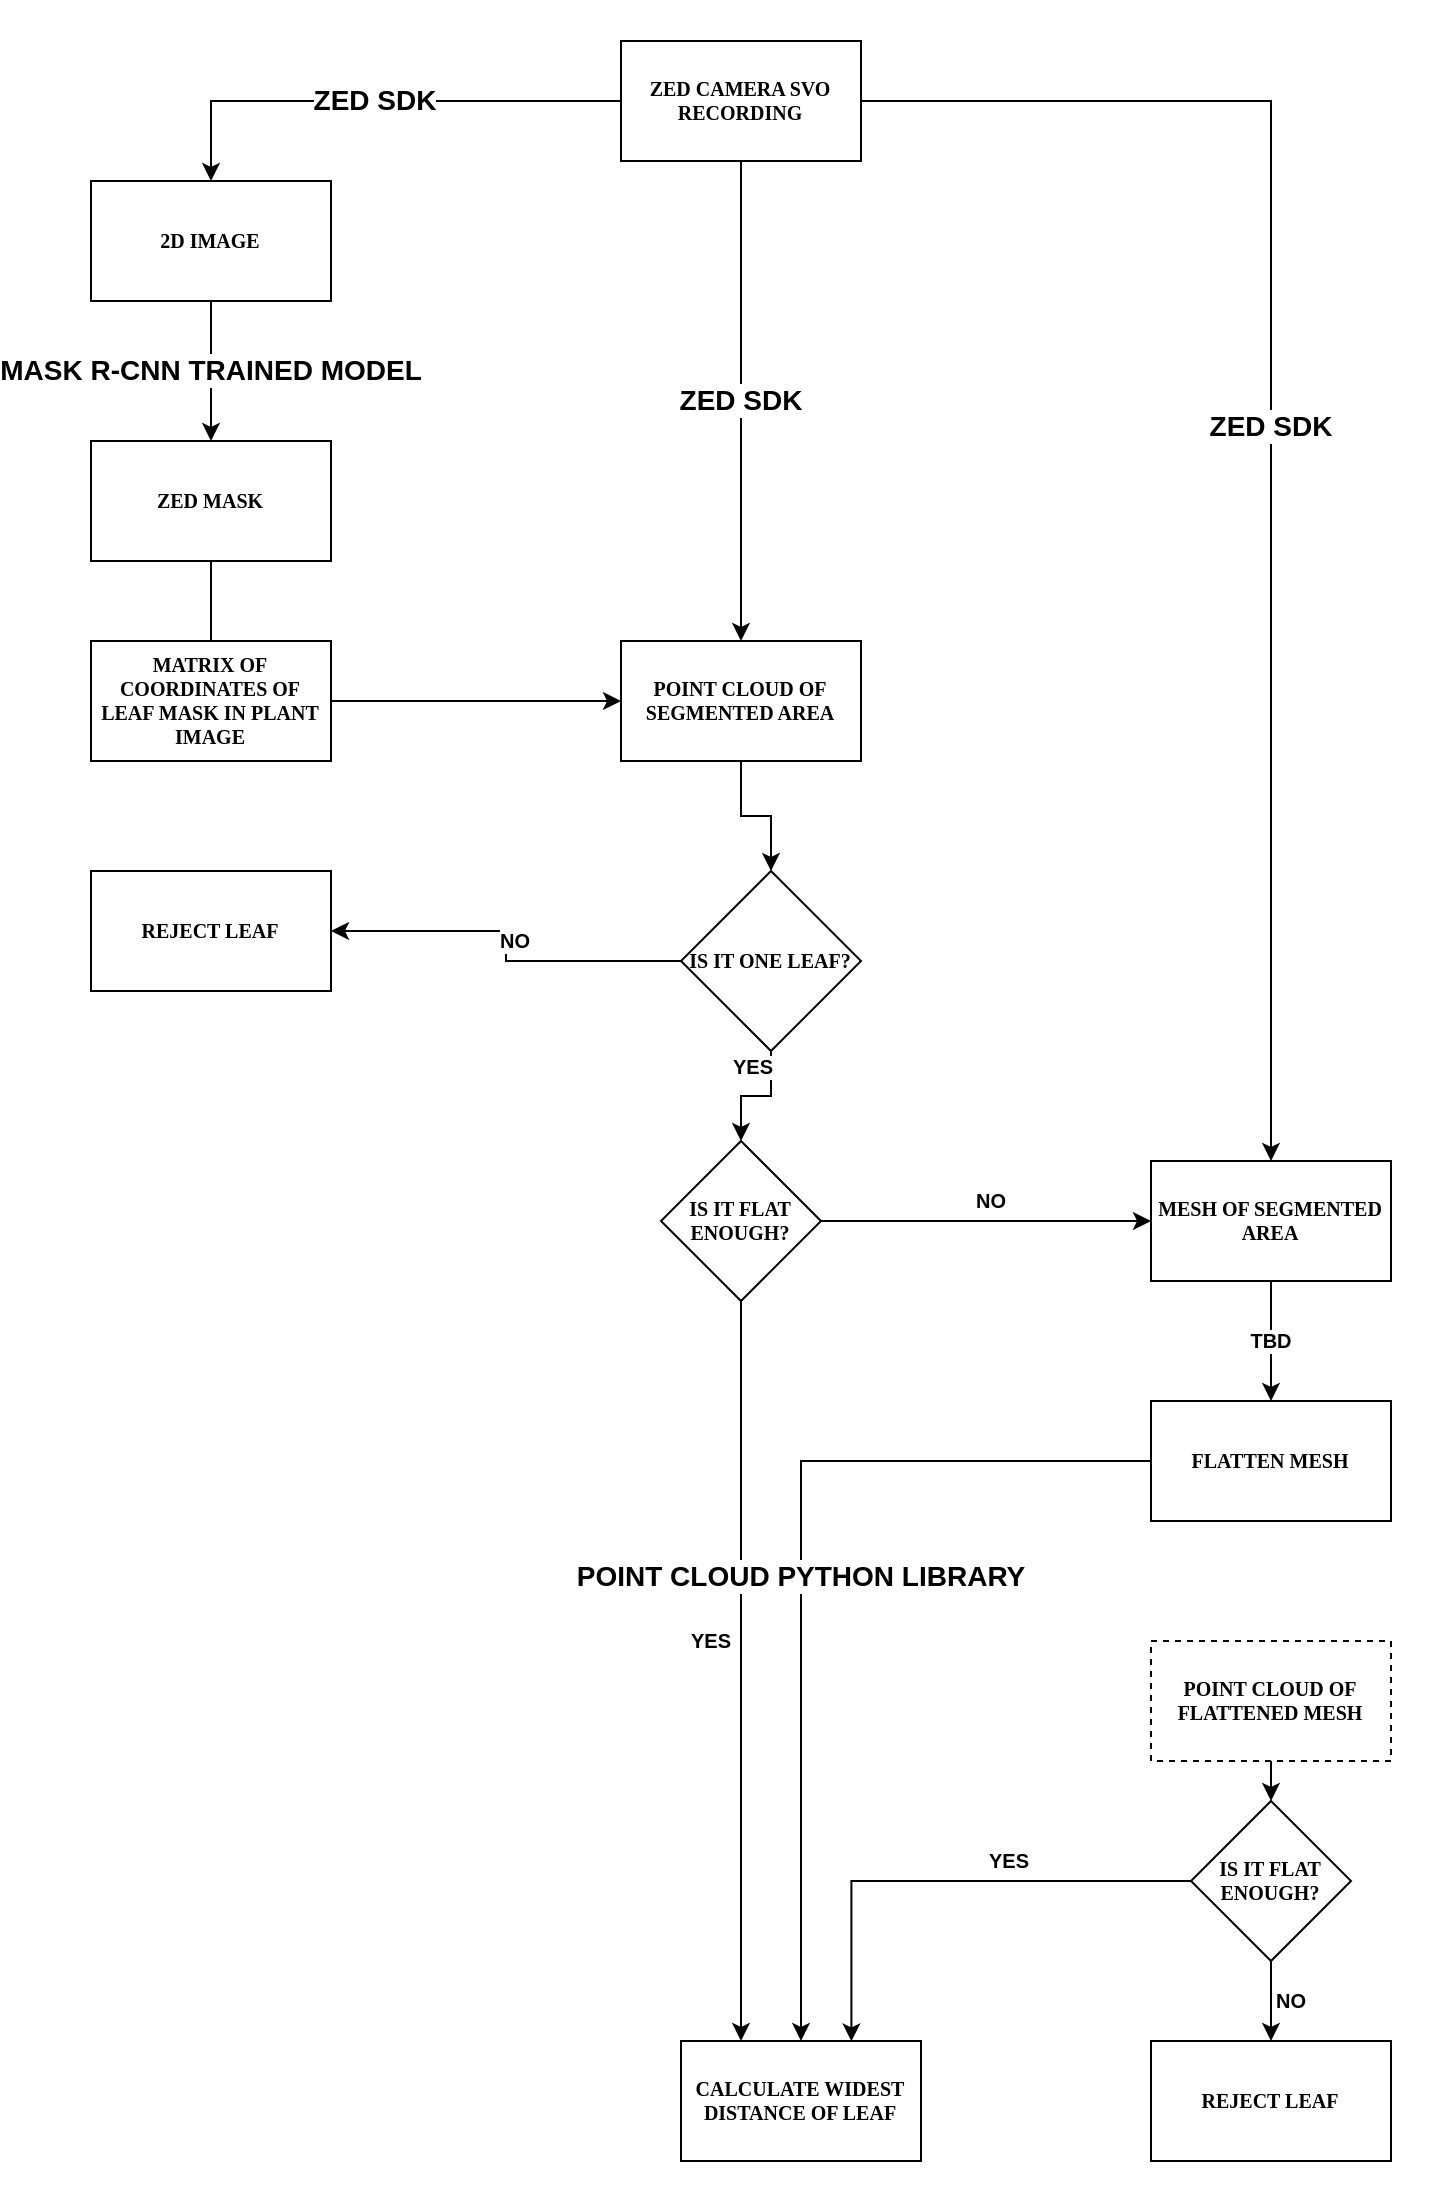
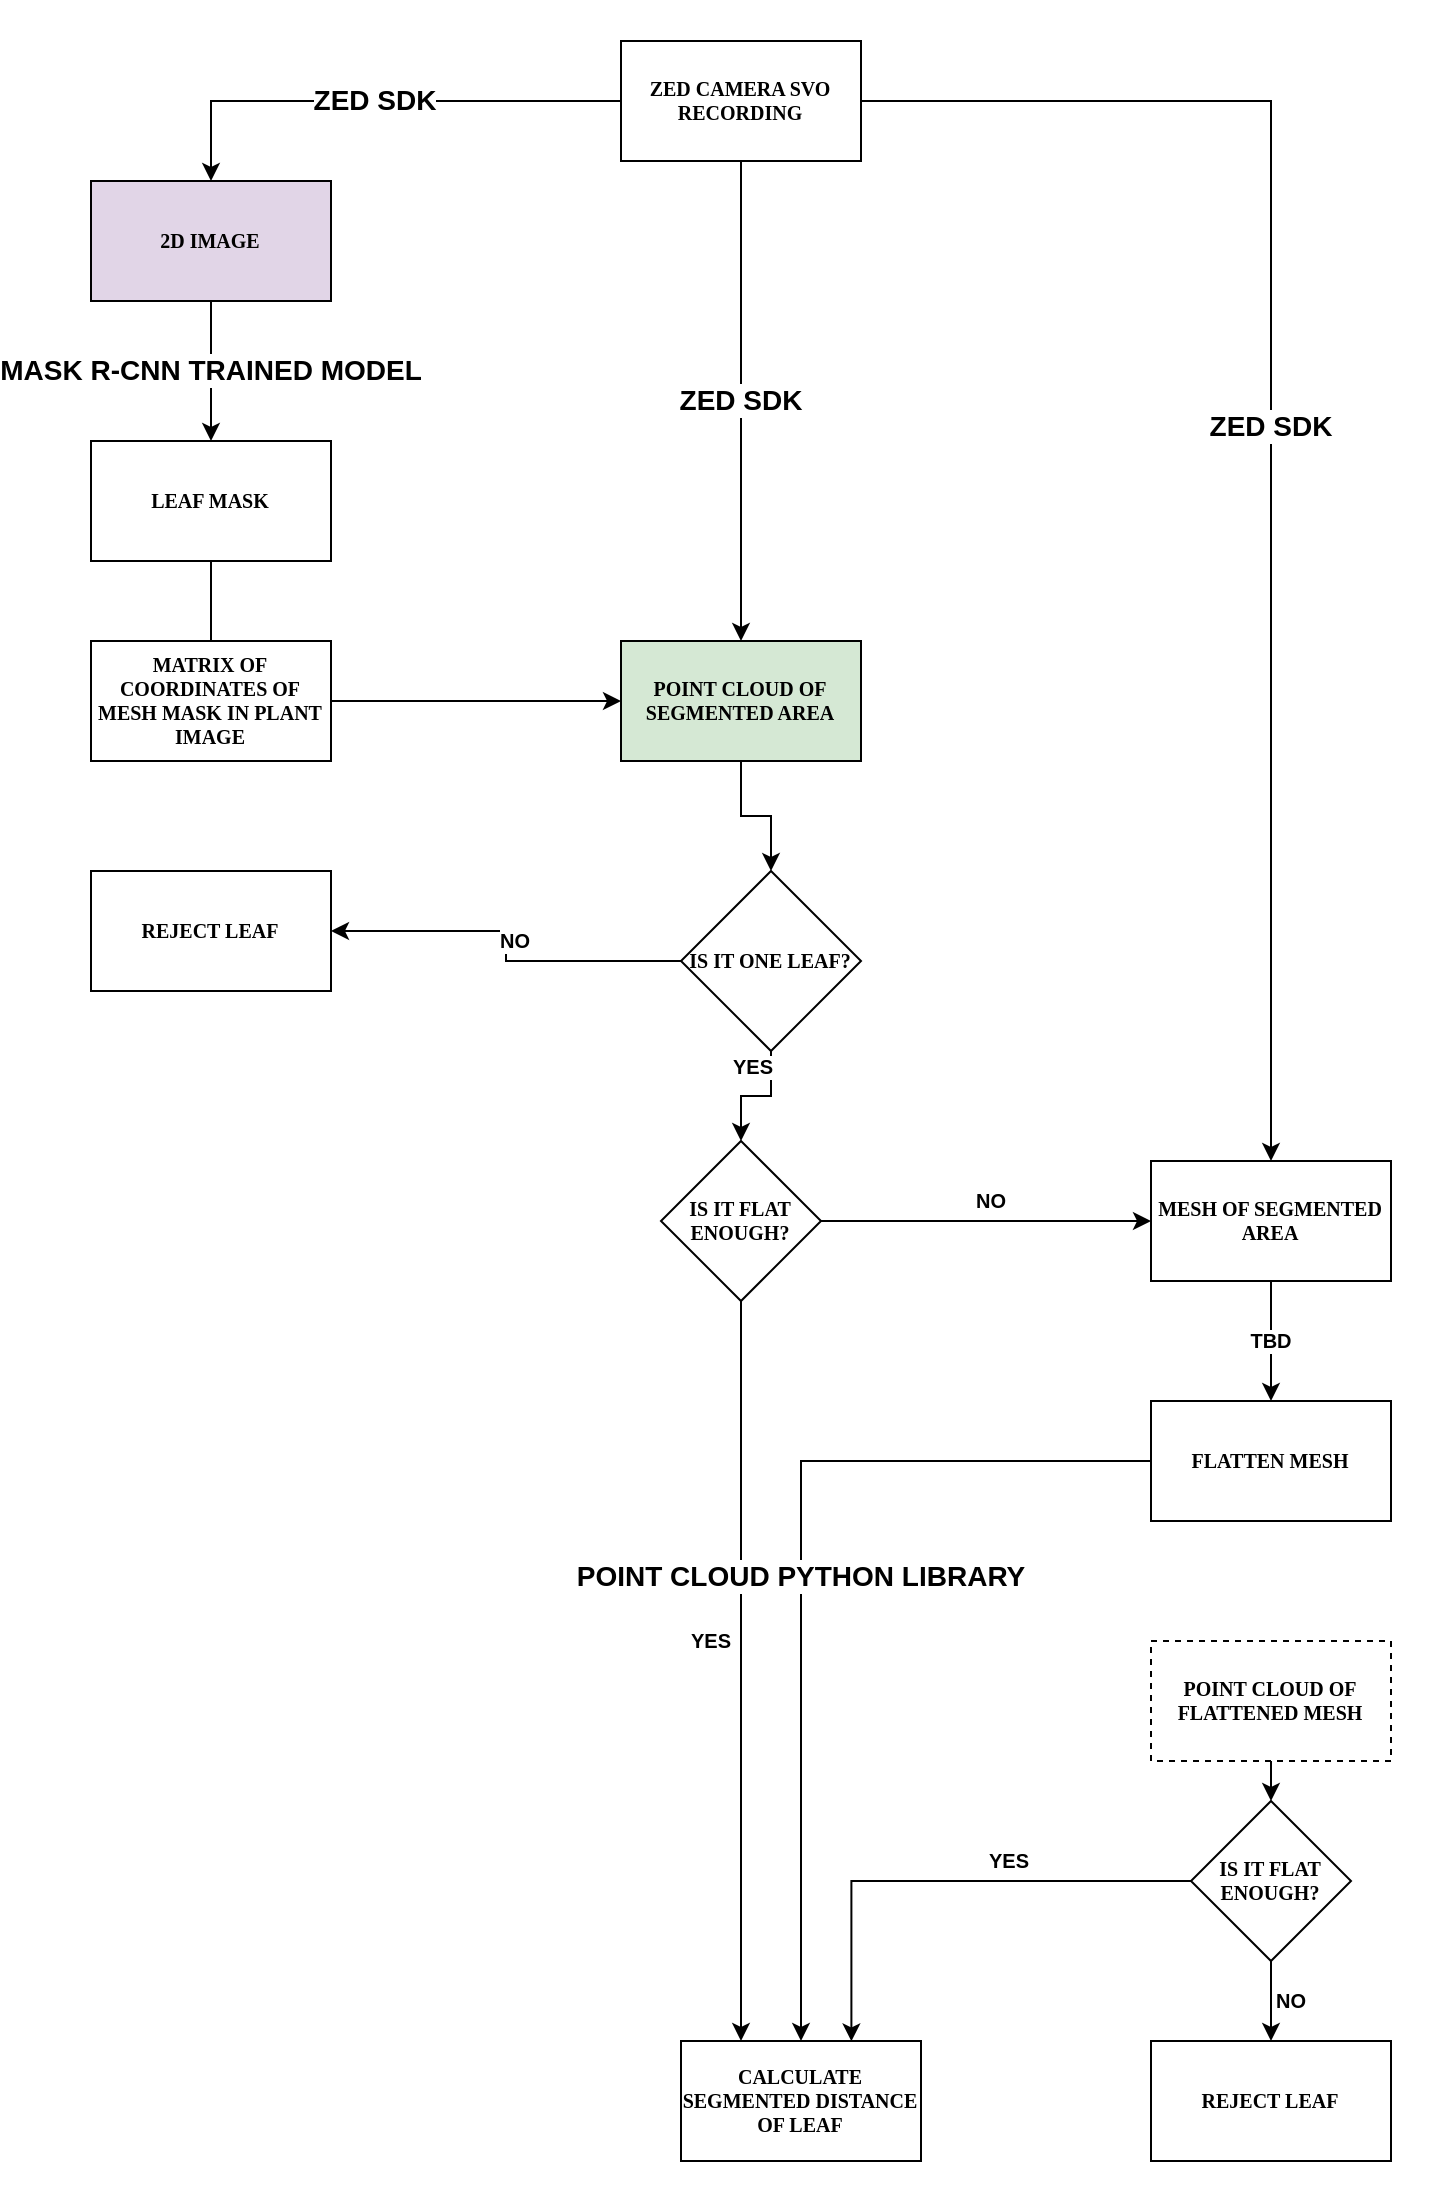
(211, 241) -> (211, 241)
(211, 501) -> (211, 501)
(211, 701) -> (211, 701)
(741, 701) -> (741, 701)
(801, 2101) -> (801, 2101)
